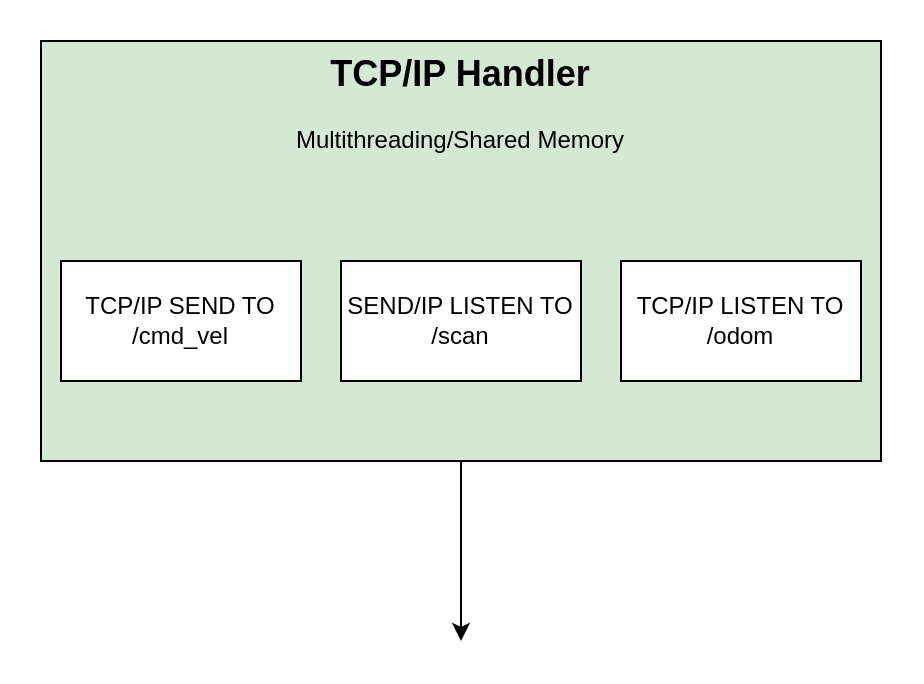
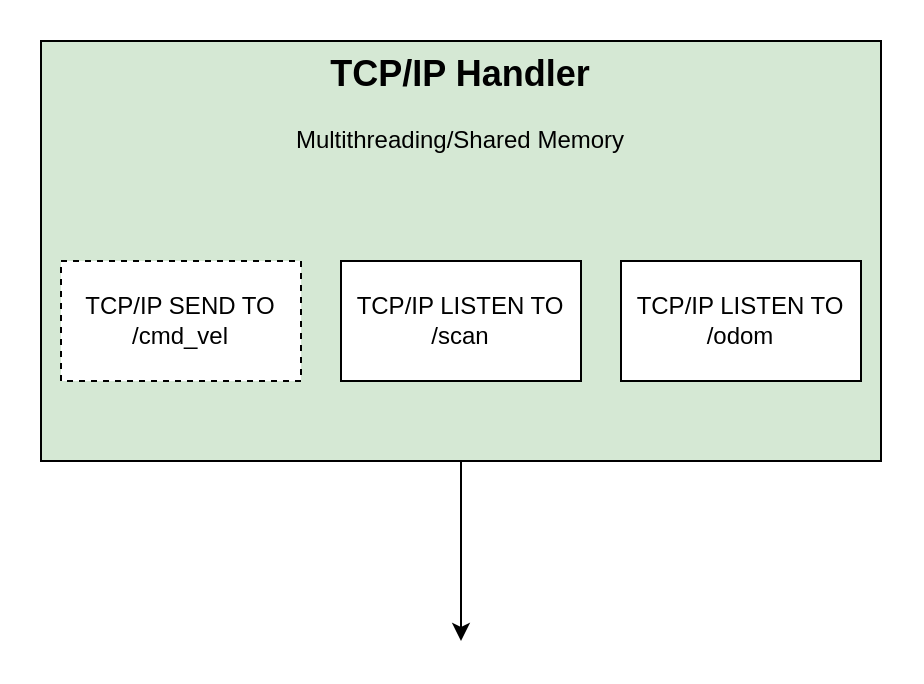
(181, 321) -> (181, 321)
(461, 321) -> (461, 321)
